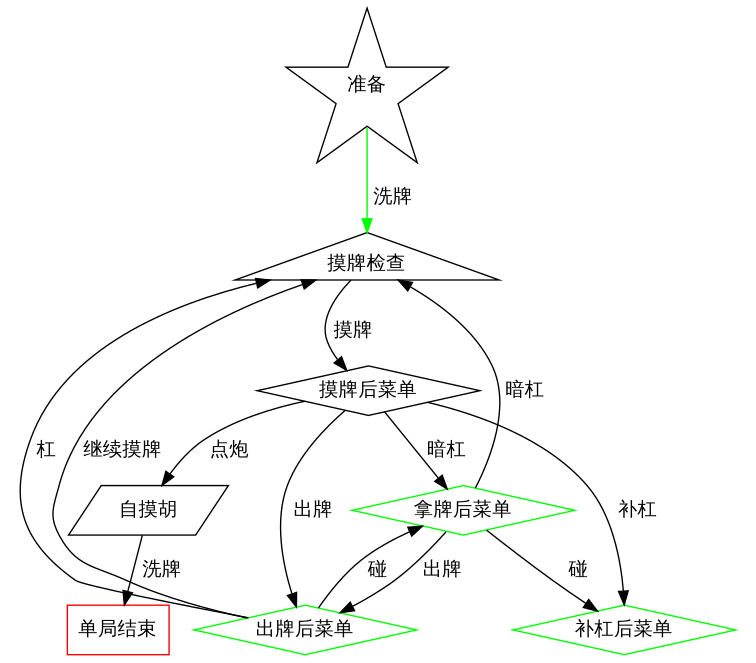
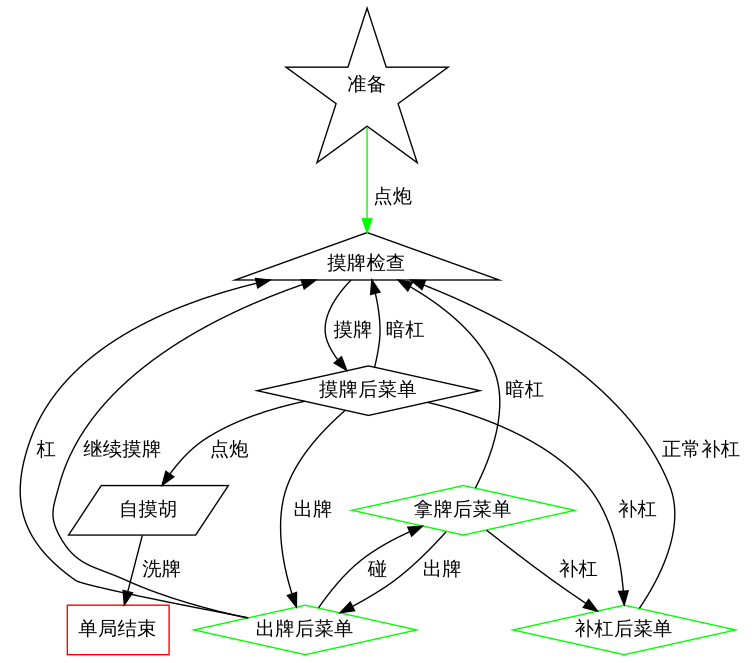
(393, 197) -> (393, 197)
none -> (616, 405)
(411, 445) -> (380, 330)
(579, 570) -> (579, 570)
